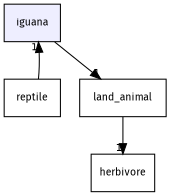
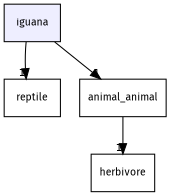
(39, 66) -> (25, 55)
(123, 98) -> (123, 98)
